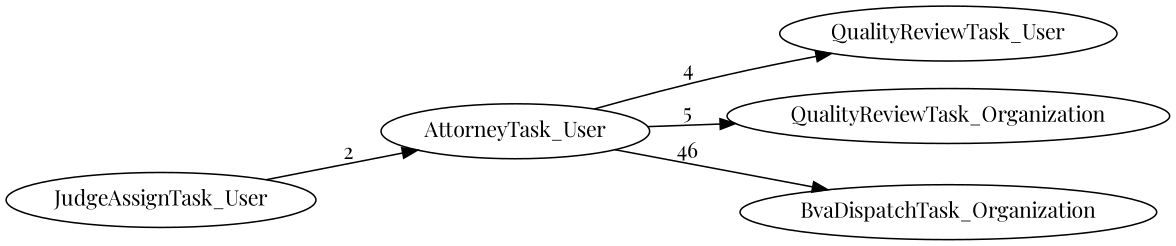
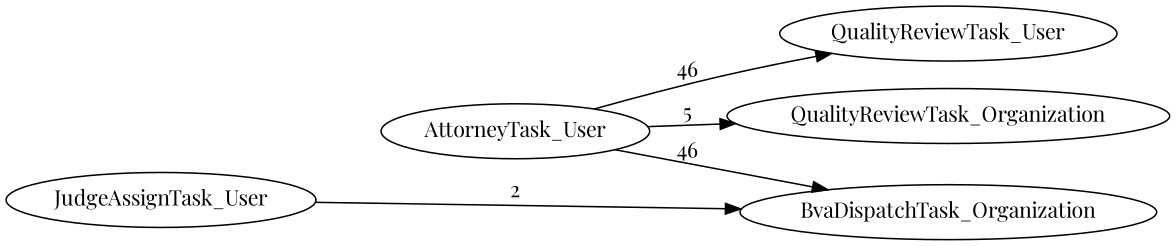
(688, 71) -> (688, 71)
(334, 166) -> (520, 206)
